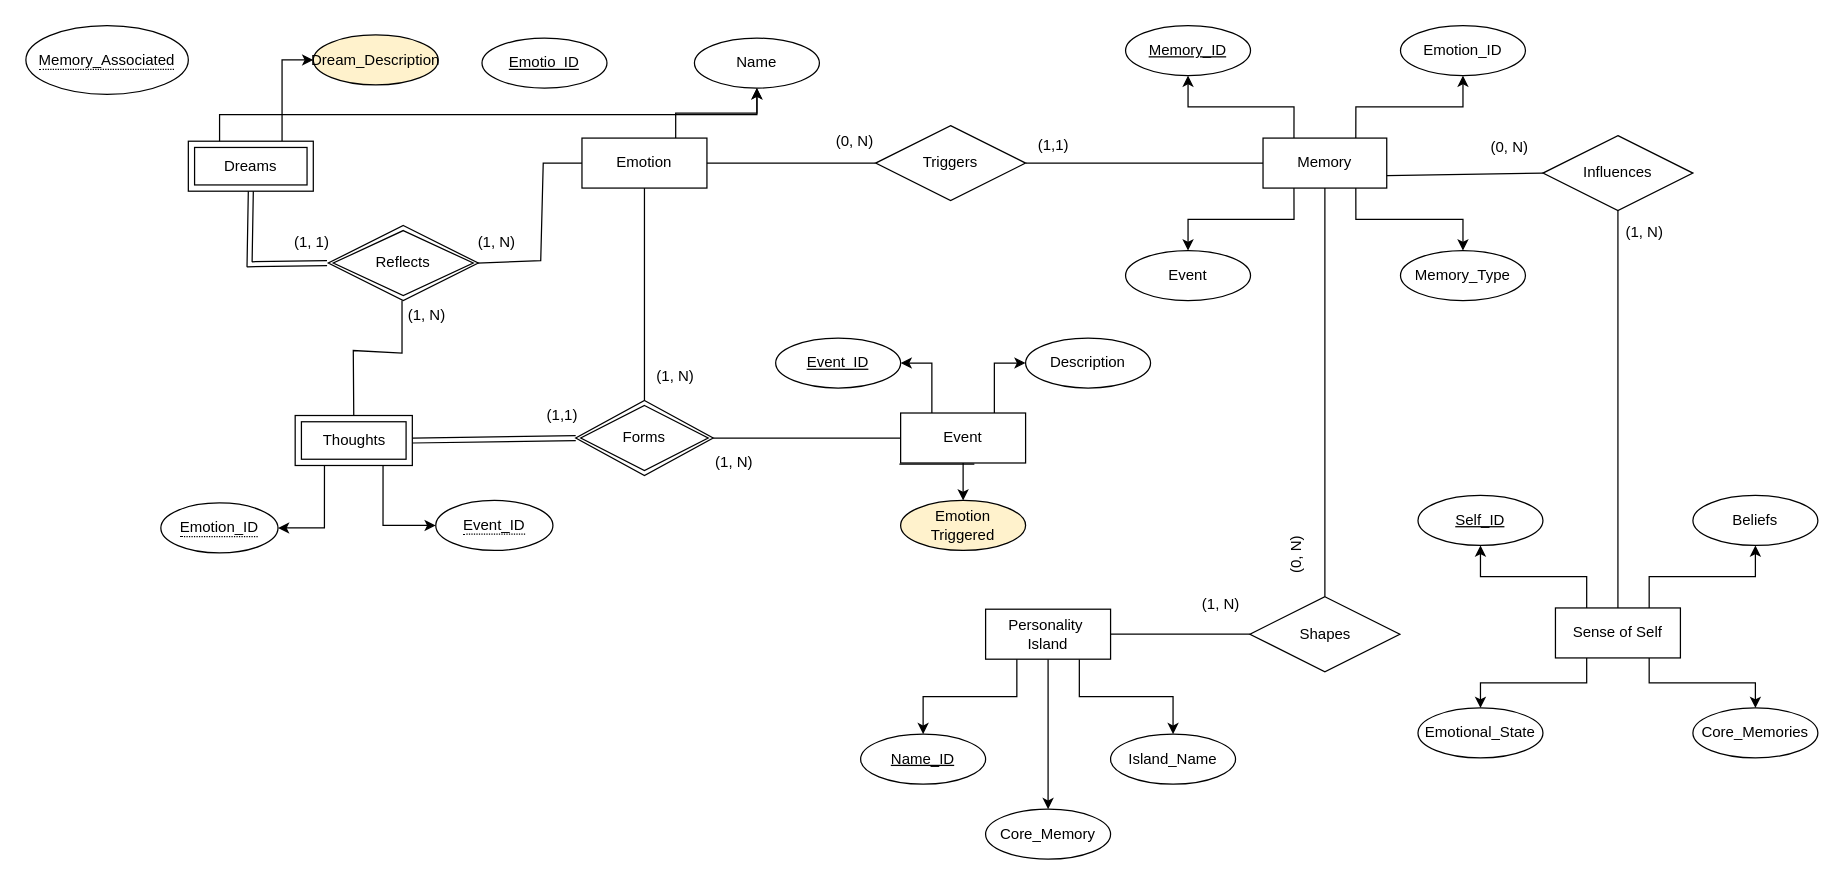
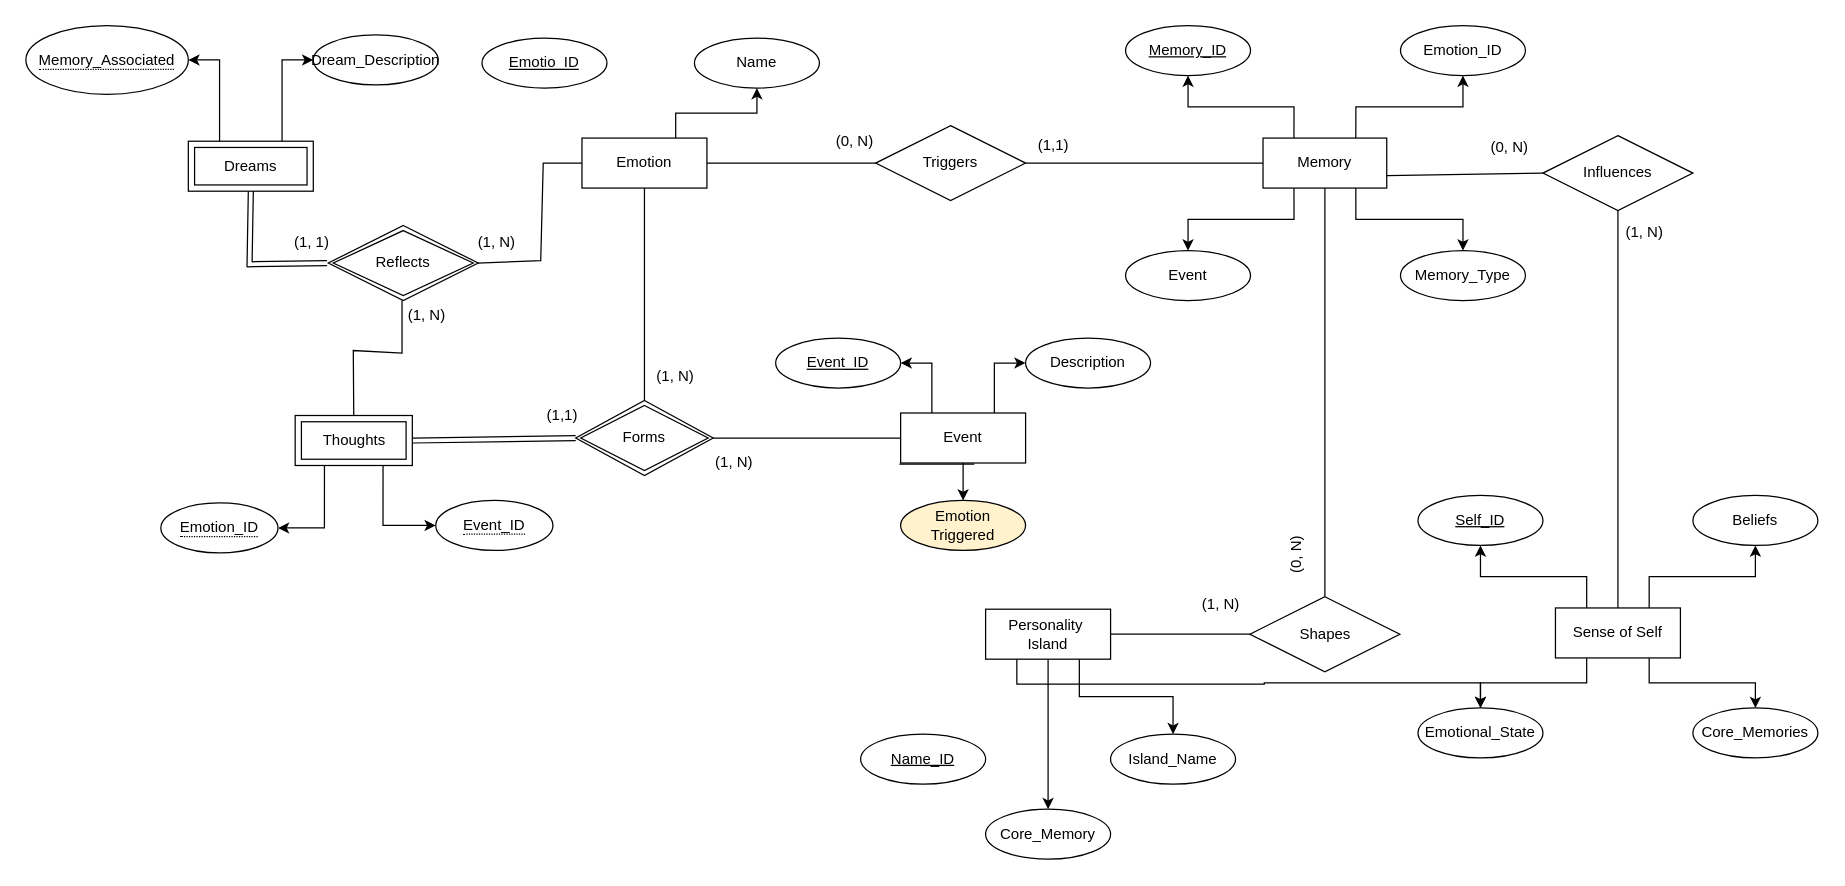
(376, 60) -> (376, 60)
(445, 115) -> (219, 77)
(963, 697) -> (1246, 684)
